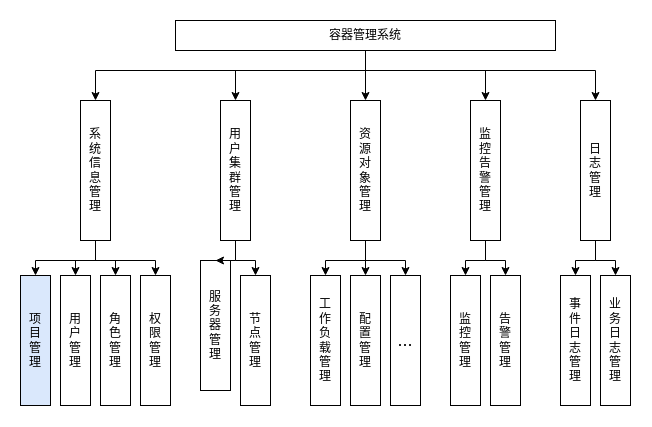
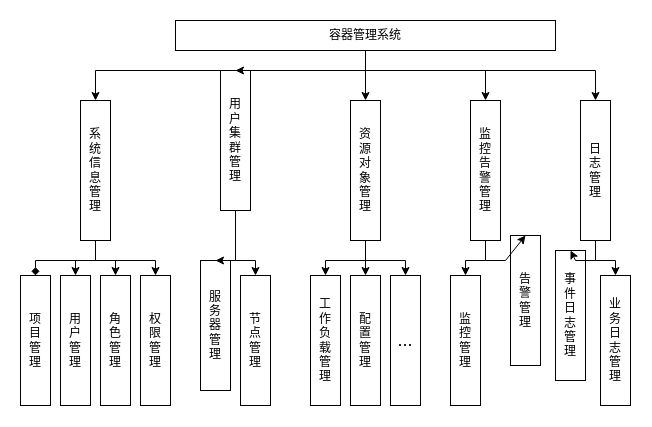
(236, 171) -> (236, 141)
(36, 267) -> (36, 266)
(36, 341) -> (36, 341)
(506, 341) -> (526, 301)
(576, 341) -> (571, 316)
